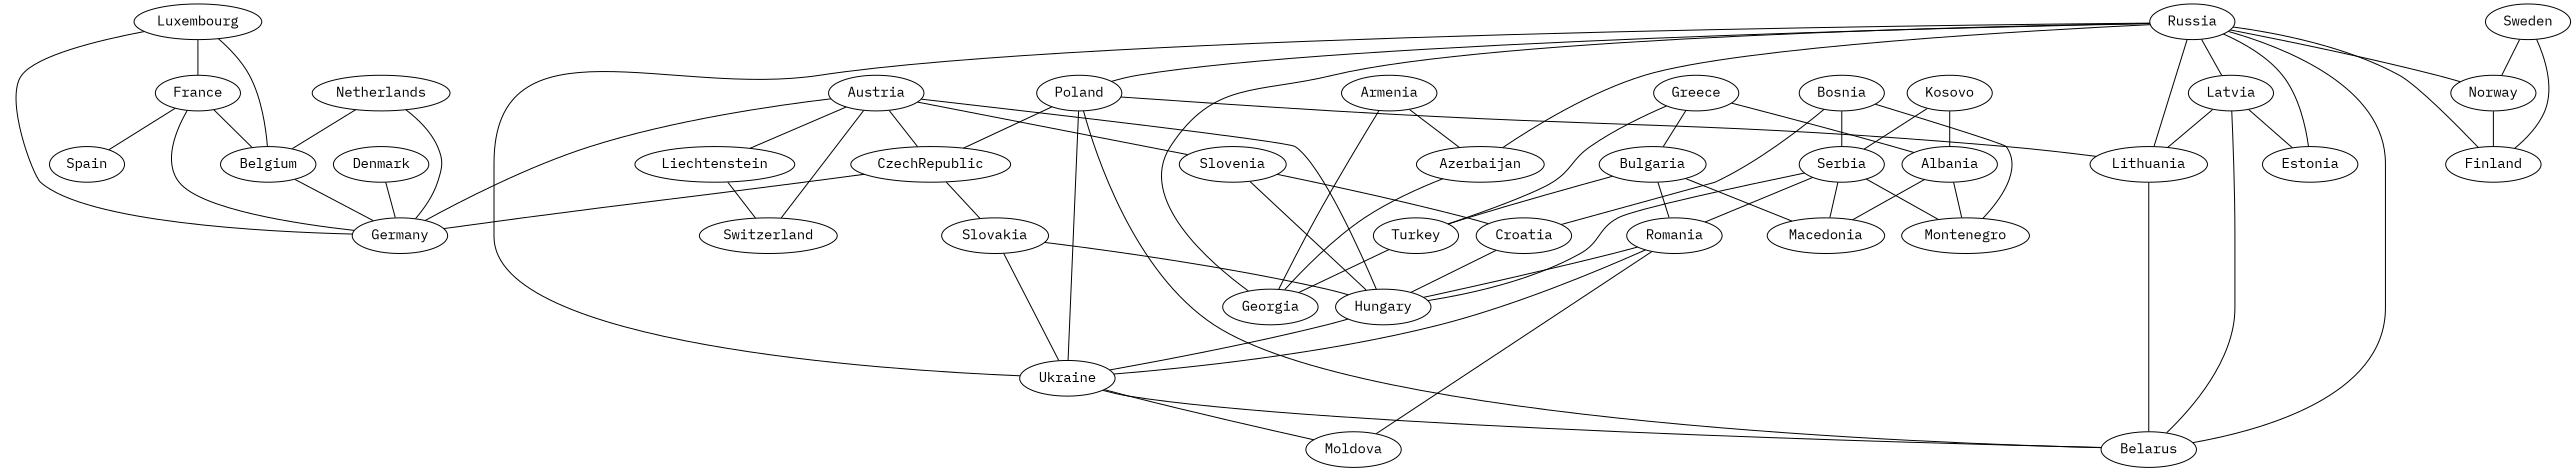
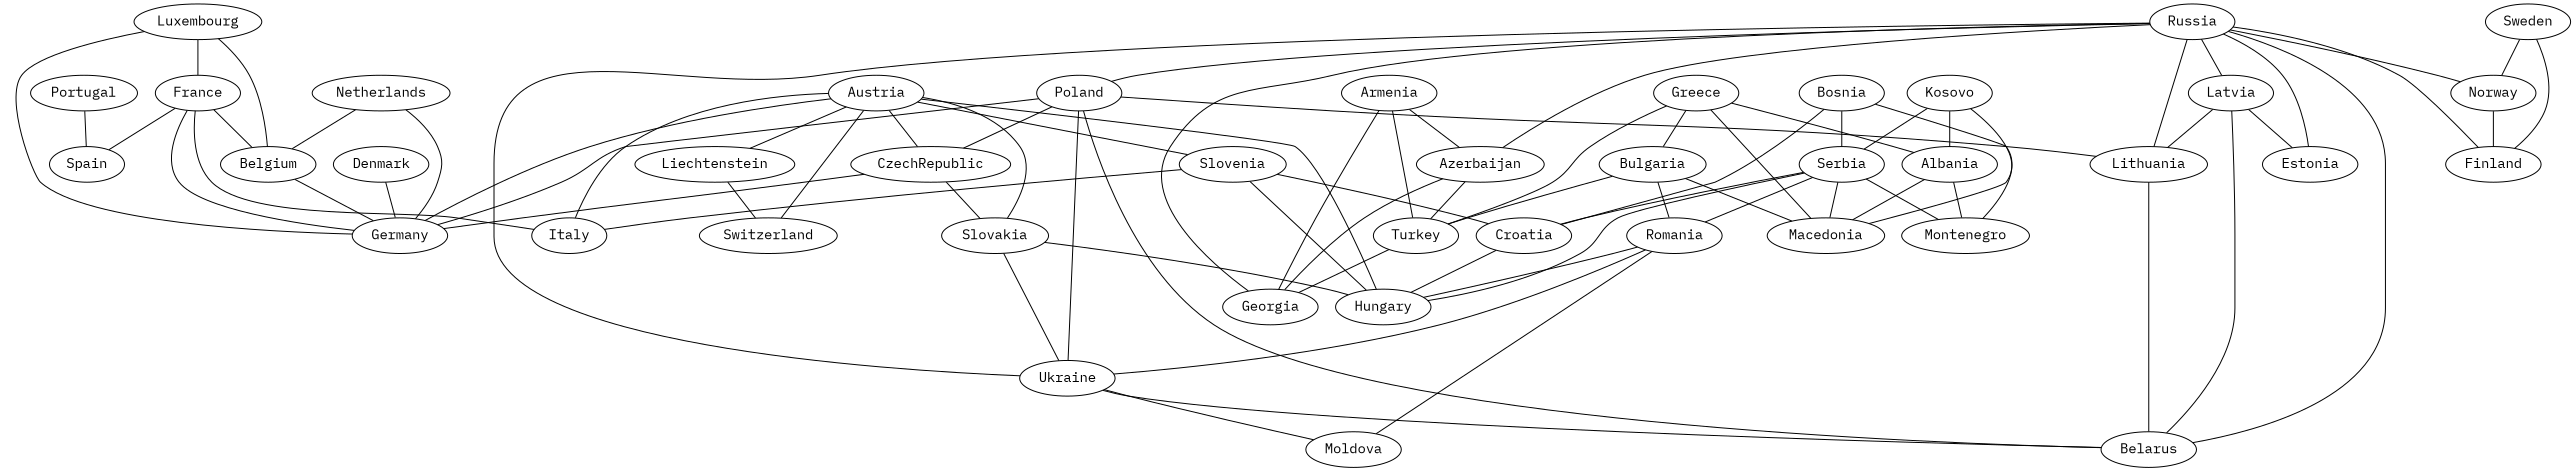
none -> (84, 93)
none -> (730, 134)
none -> (1012, 137)
none -> (1403, 164)
none -> (1761, 164)
none -> (1981, 192)
none -> (1682, 197)
none -> (1448, 200)
none -> (569, 236)
(1229, 347) -> none
